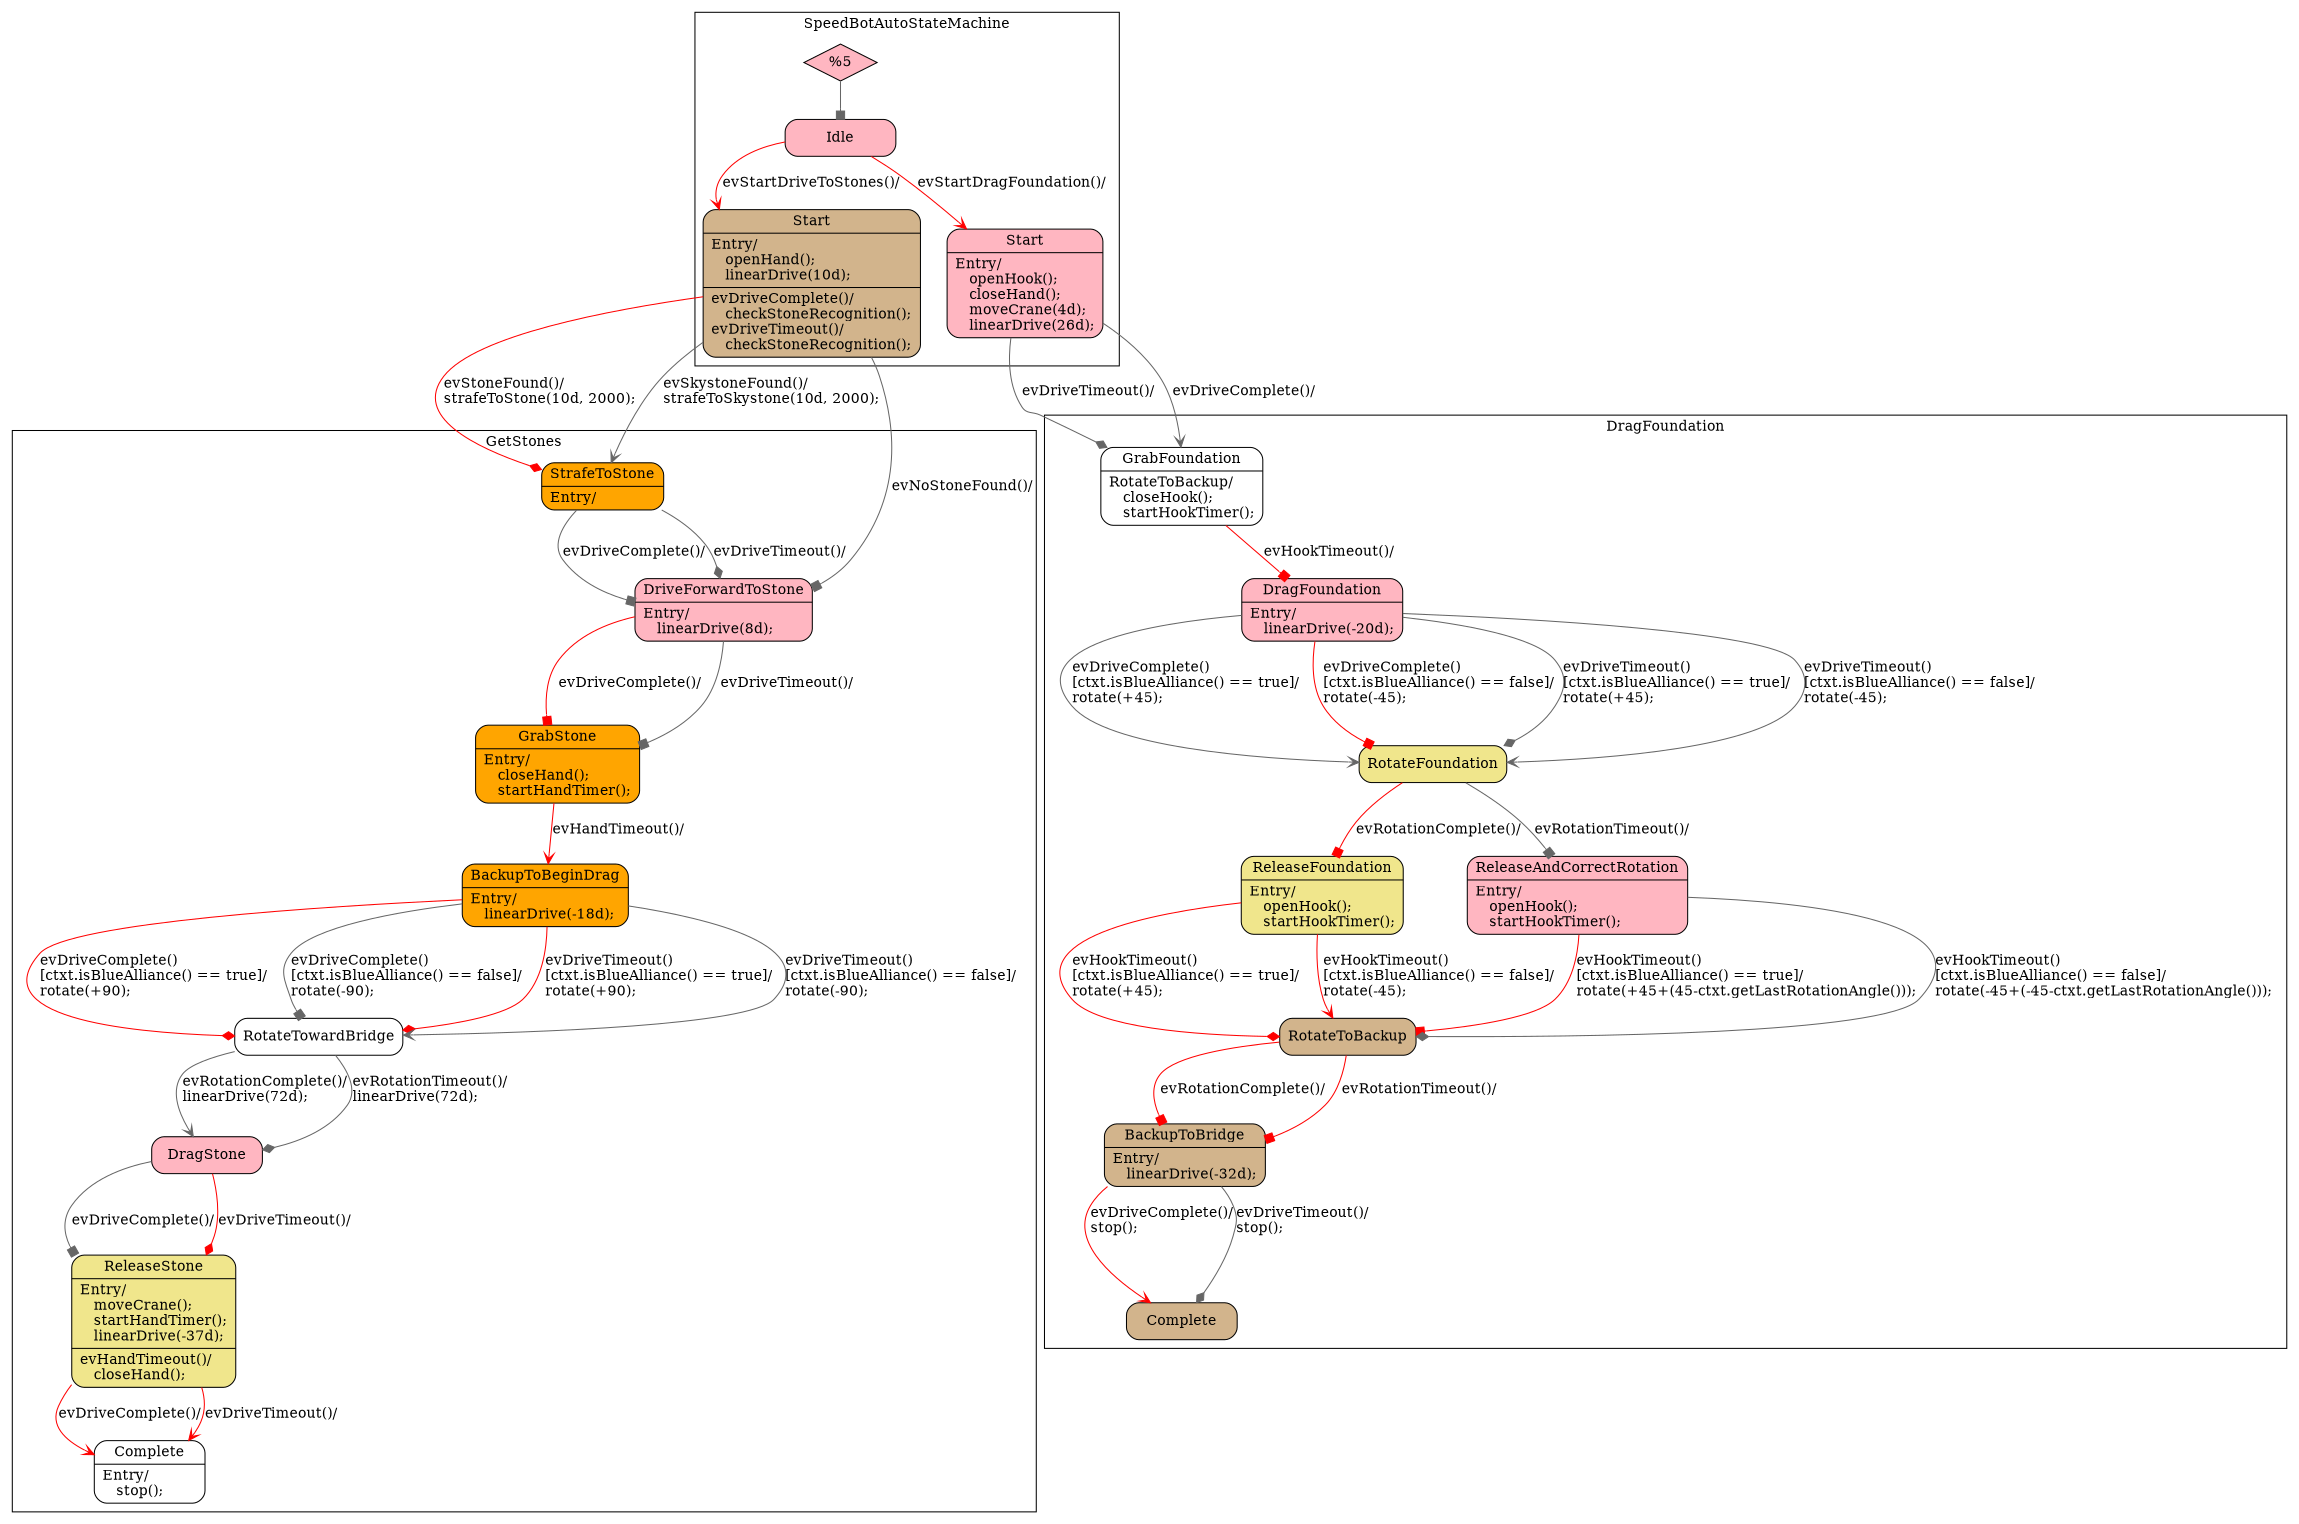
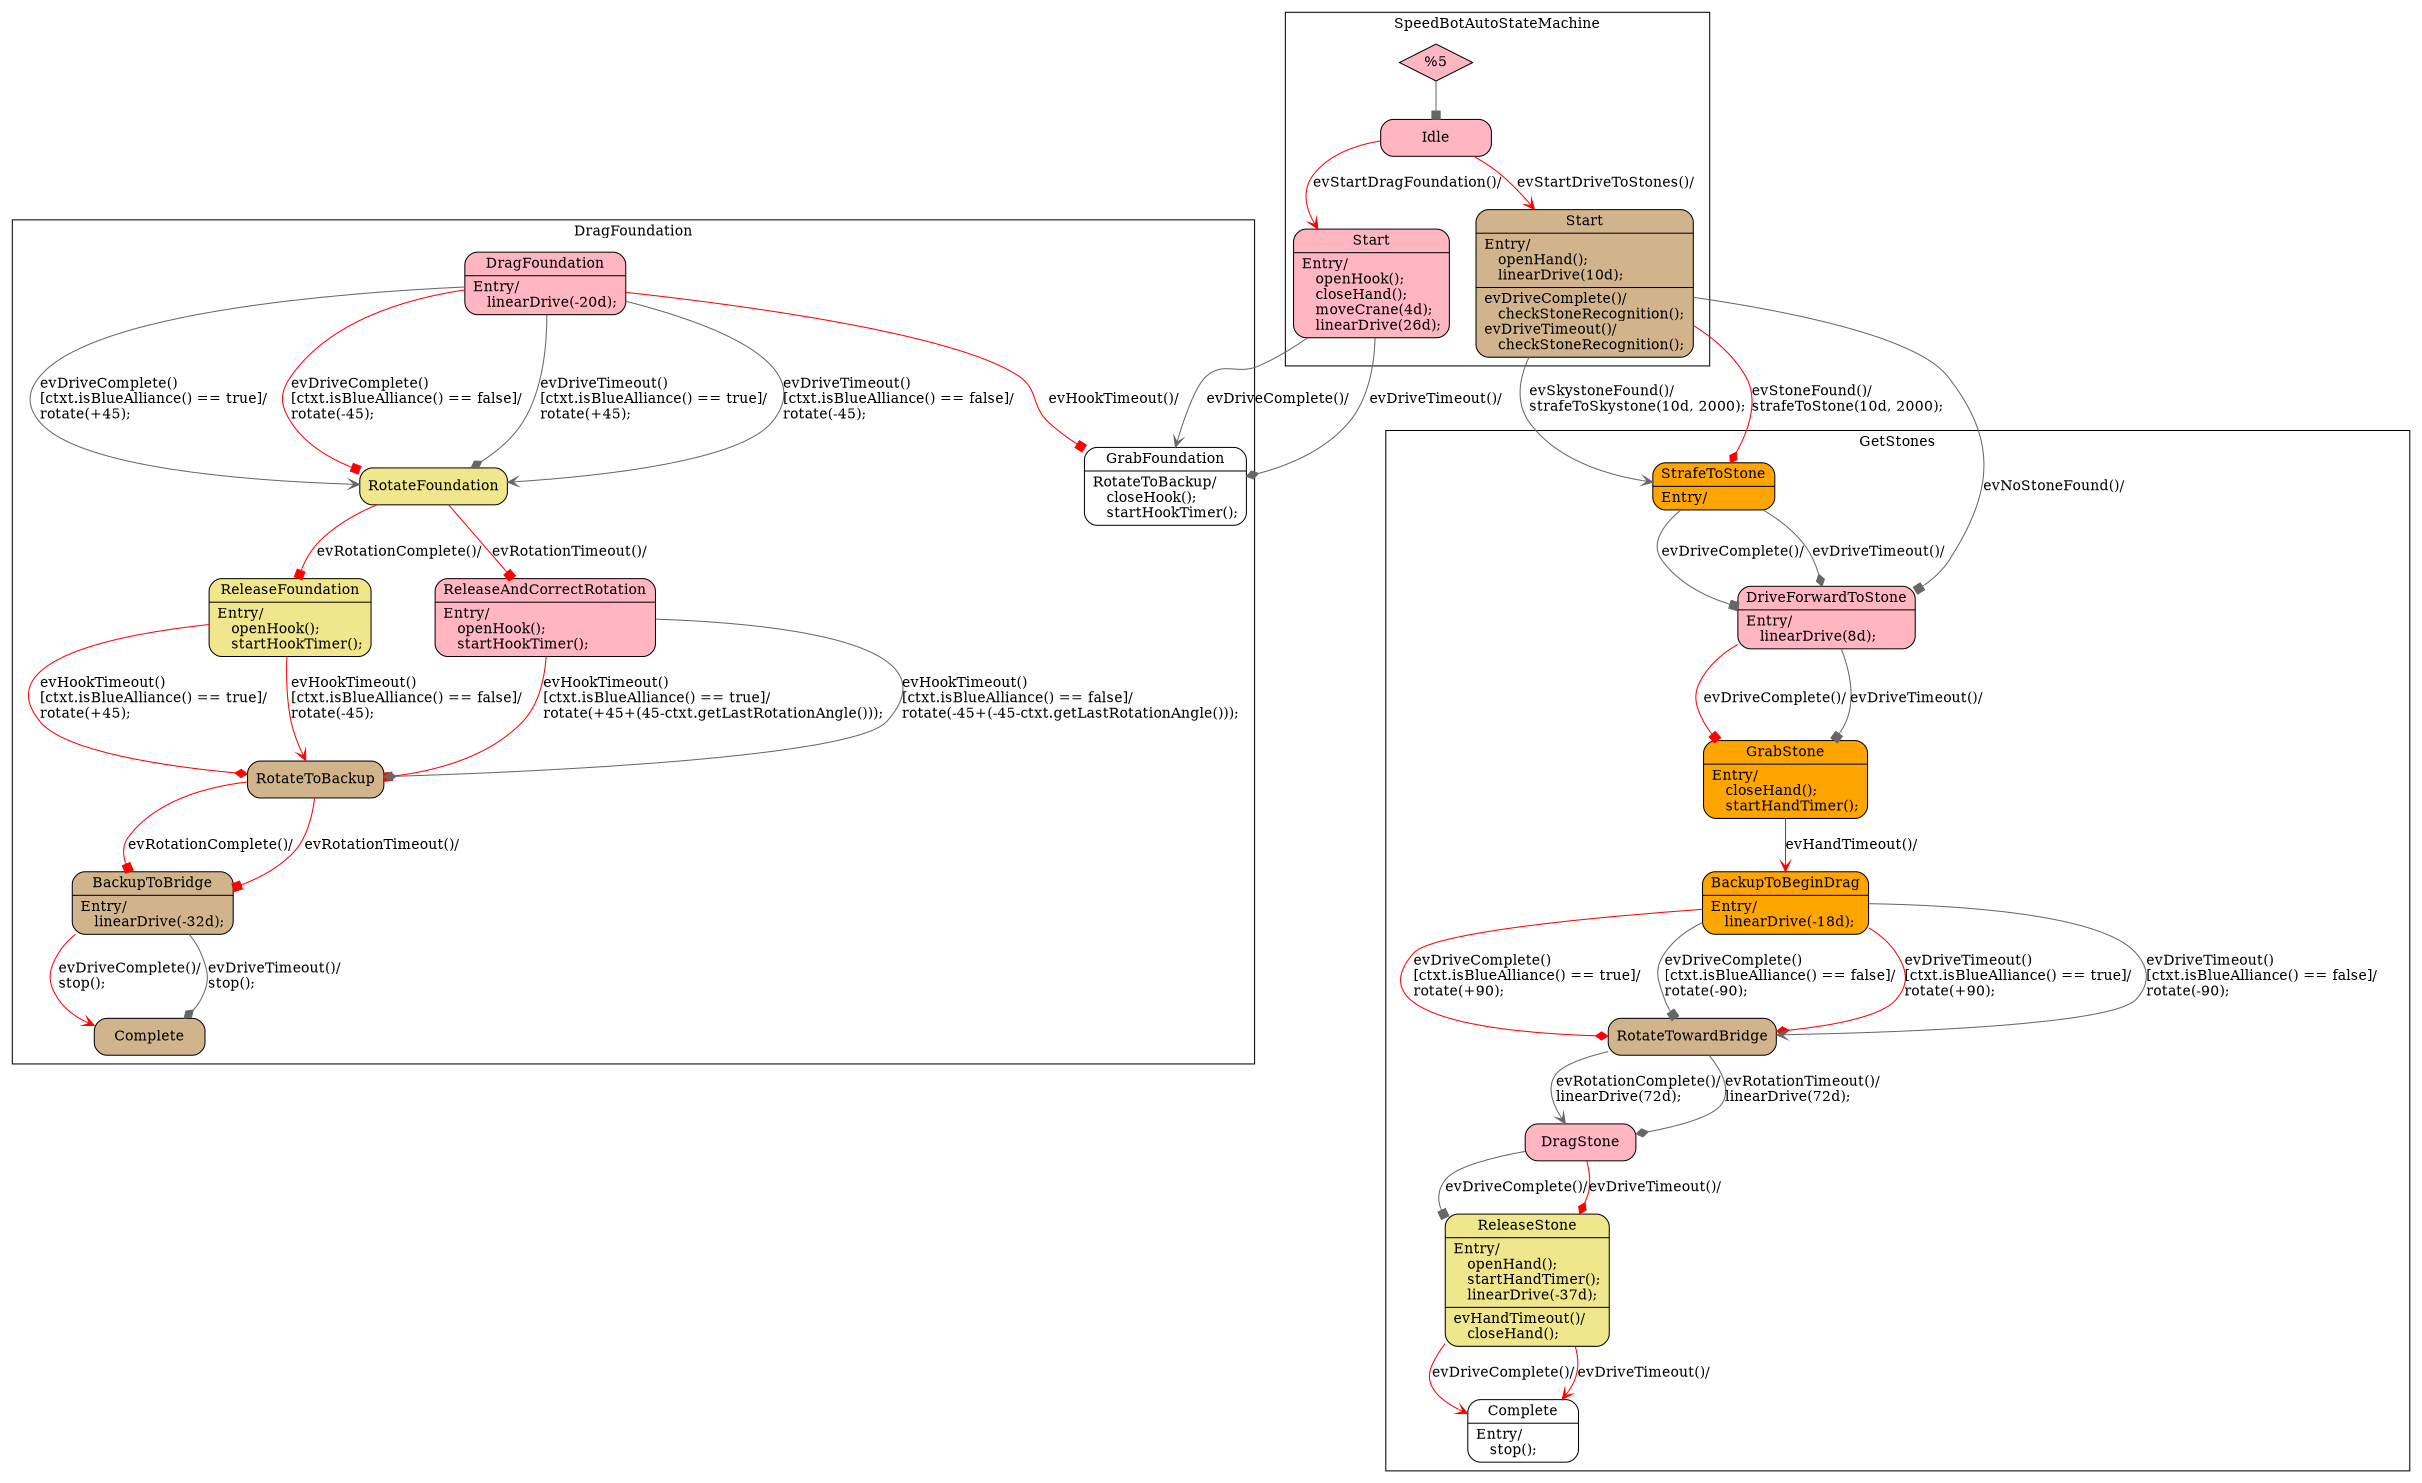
(1253, 549) -> (870, 329)
(1509, 812) -> (477, 538)
(319, 1037) -> (1692, 1037)
(136, 1305) -> (1506, 1264)
